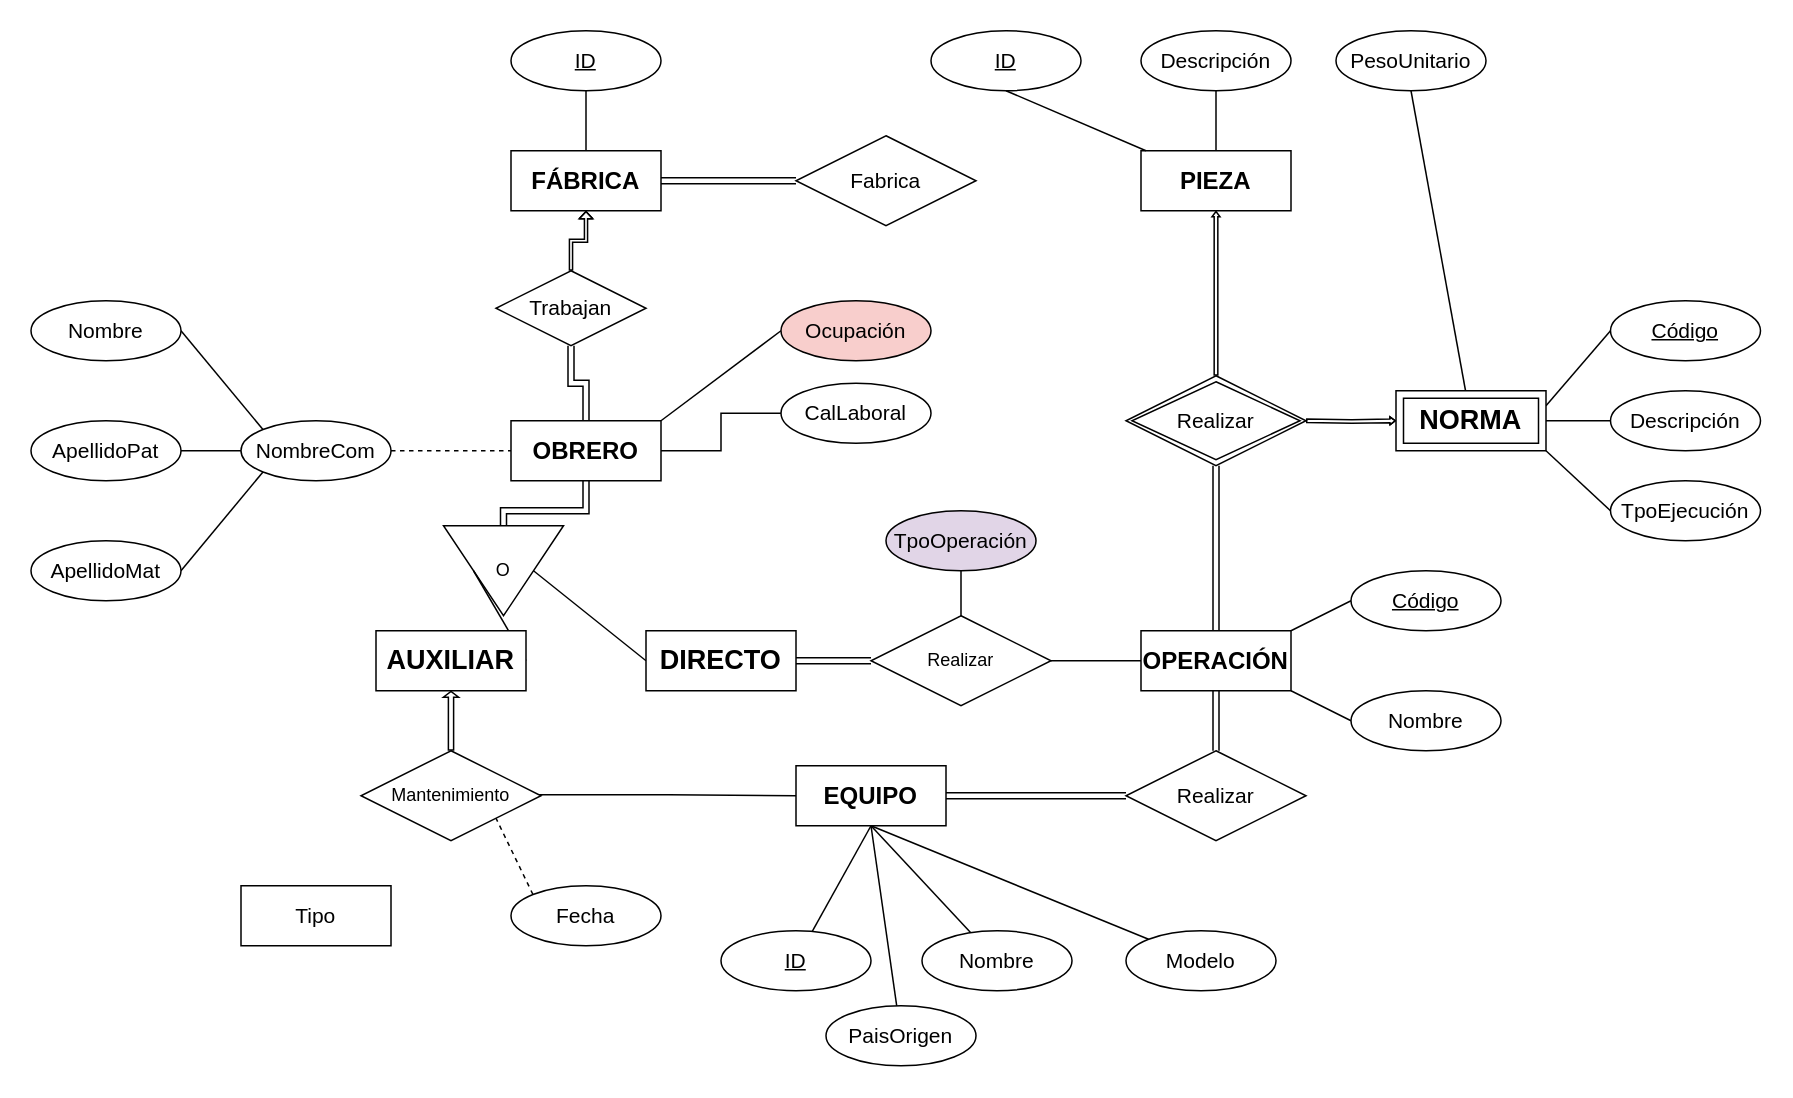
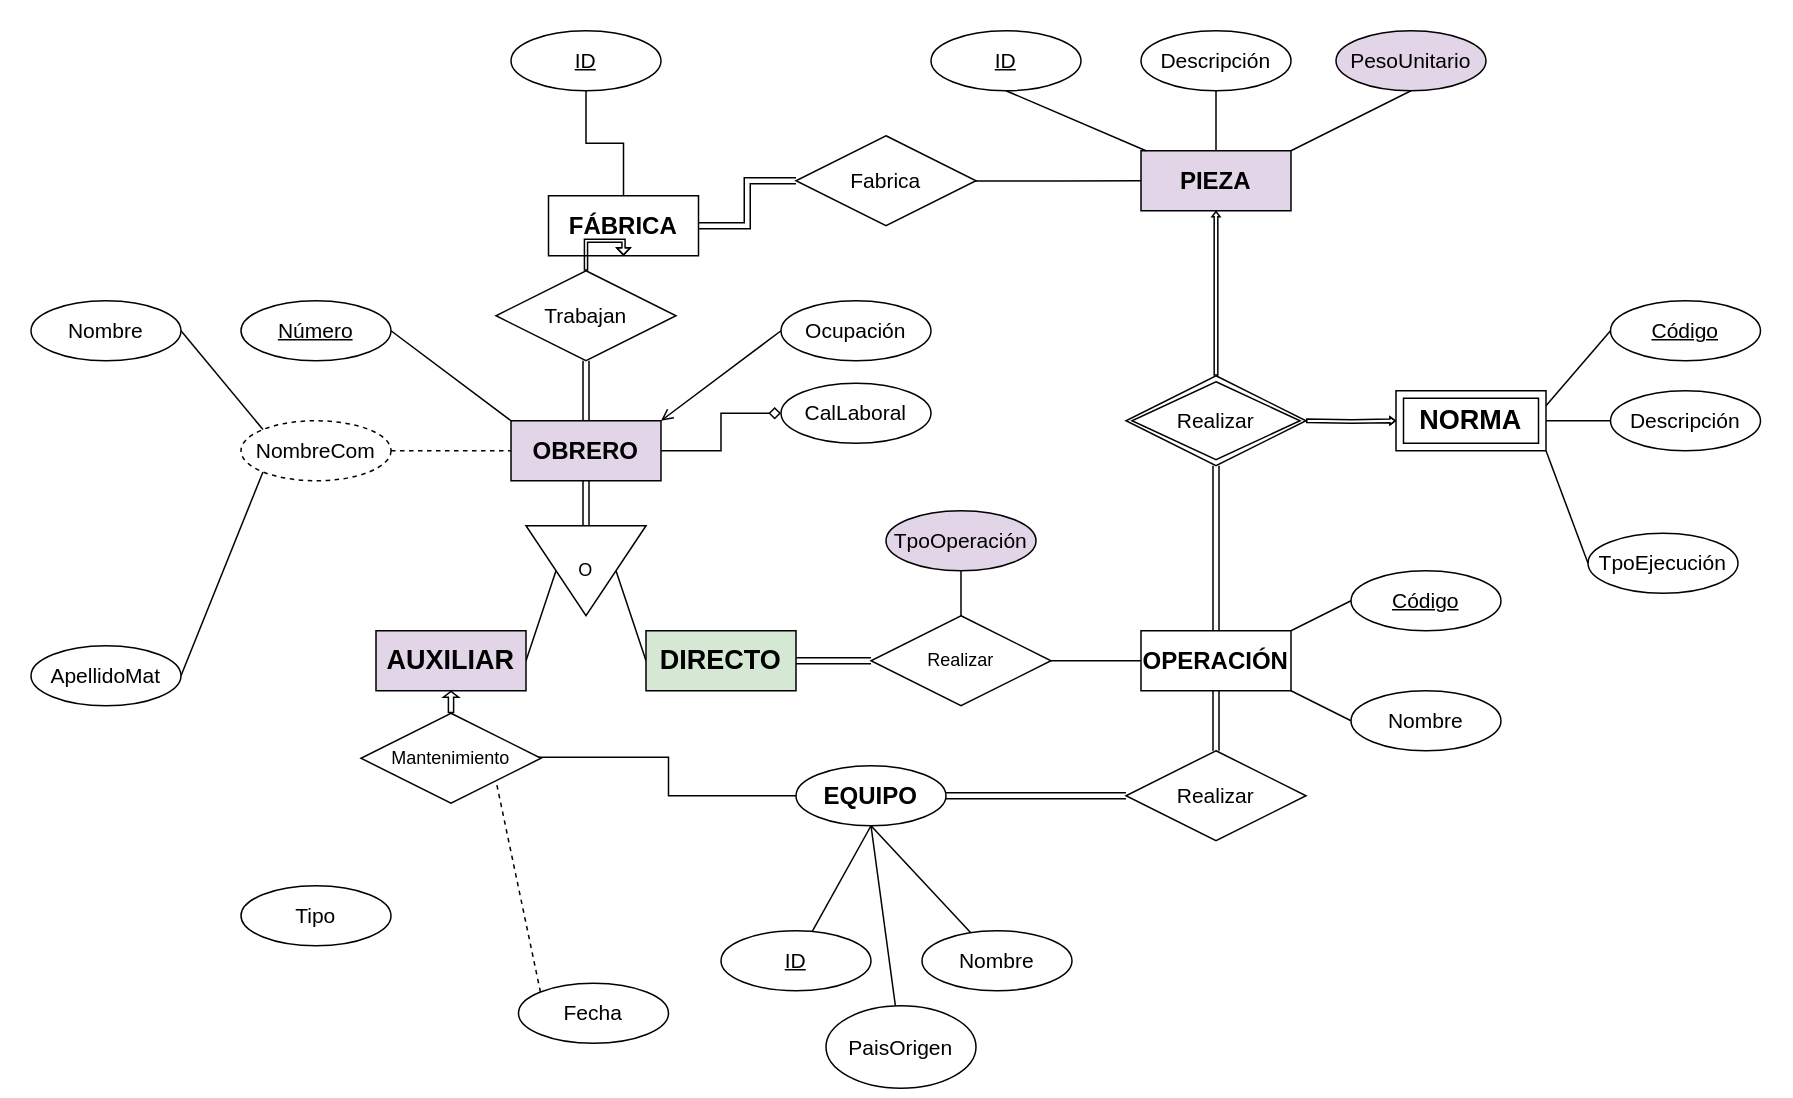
(1411, 61) -> (1411, 61)
(586, 181) -> (623, 226)
none -> (1058, 181)
(1216, 181) -> (1216, 181)
(1438, 241) -> (1351, 121)
(571, 308) -> (586, 316)
none -> (316, 331)
(856, 331) -> (856, 331)
none -> (451, 376)
(774, 413) -> (768, 413)
(666, 417) -> (667, 416)
(106, 451) -> none
(211, 451) -> none
(316, 451) -> (316, 451)
(586, 451) -> (586, 451)
(1685, 511) -> (1663, 563)
(106, 571) -> (106, 676)
(503, 571) -> (586, 571)
(451, 661) -> (451, 661)
(721, 661) -> (721, 661)
(451, 796) -> (451, 758)
(871, 796) -> (871, 796)
(1013, 884) -> none
(316, 916) -> (316, 916)
(586, 916) -> (593, 1013)
(1201, 961) -> none
(901, 1036) -> (901, 1047)
